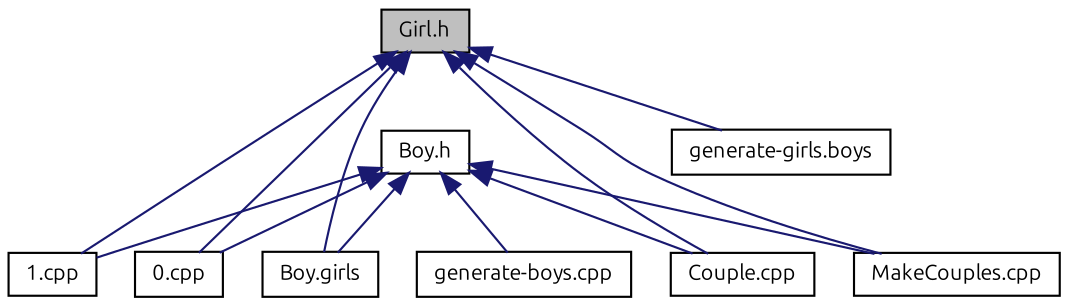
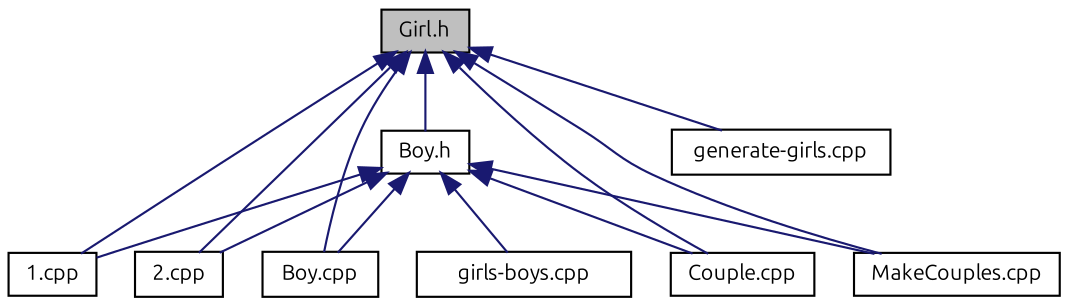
none -> (425, 102)
(781, 152) -> (781, 152)
(179, 274) -> (179, 274)
(320, 274) -> (320, 274)
(524, 274) -> (524, 274)
